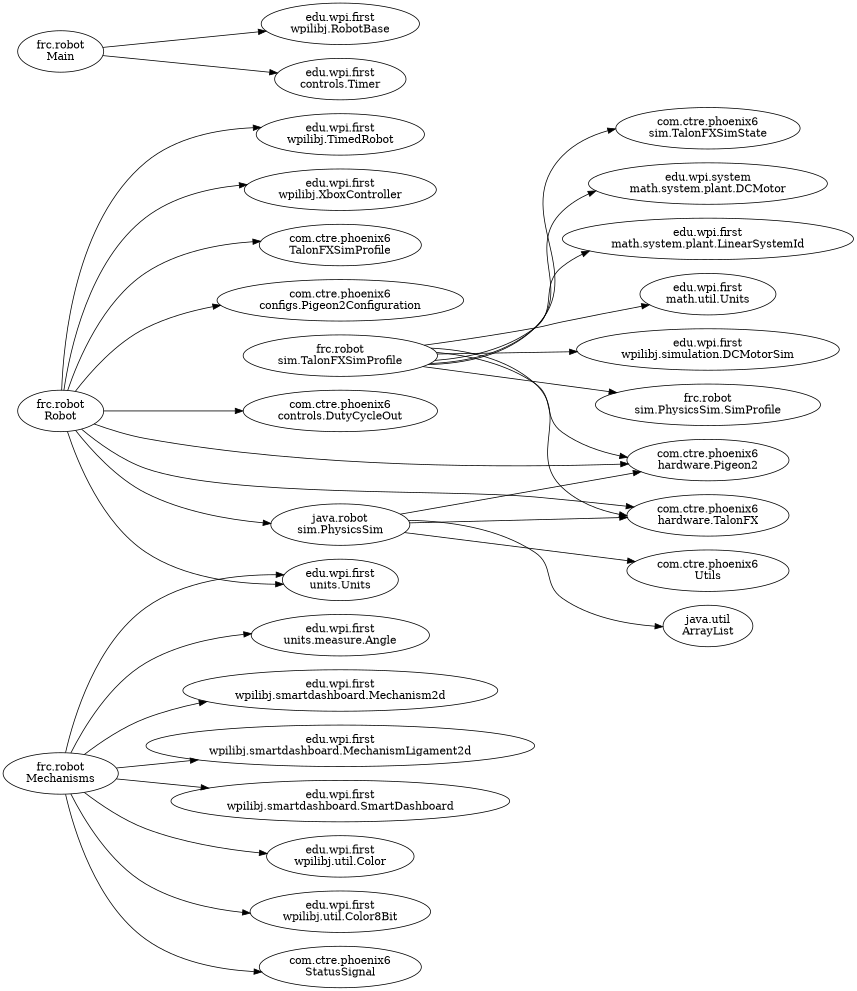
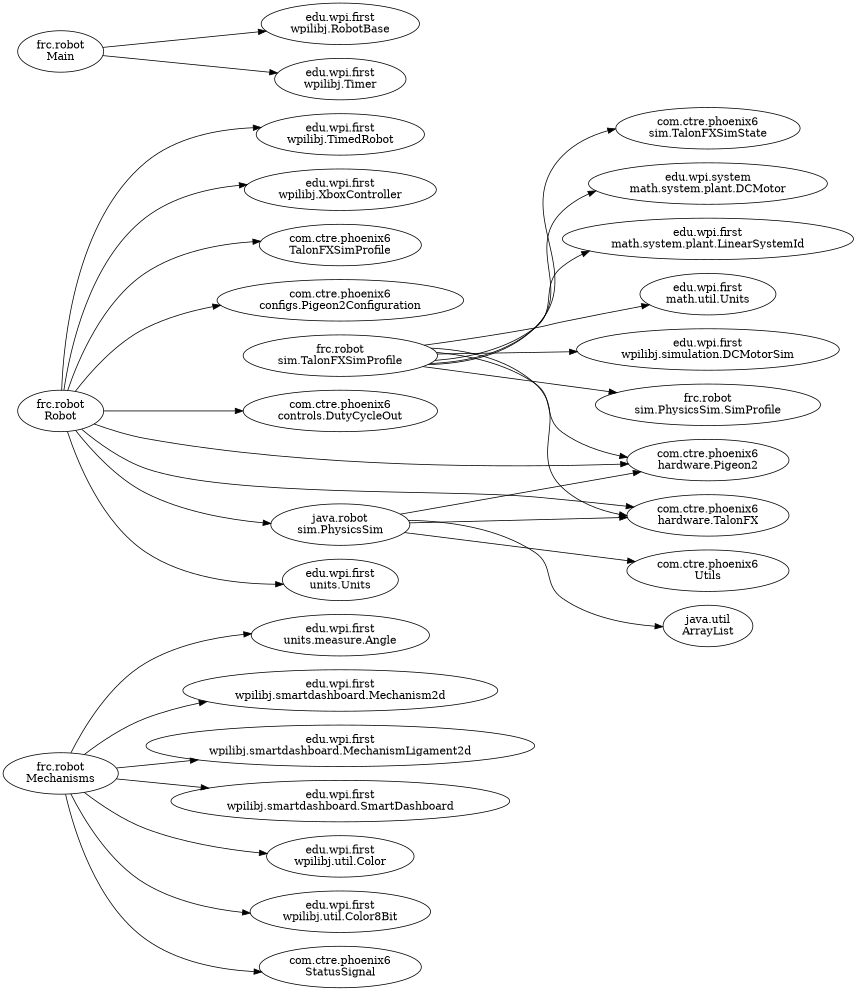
(340, 79) -> (340, 79)
(133, 618) -> none
